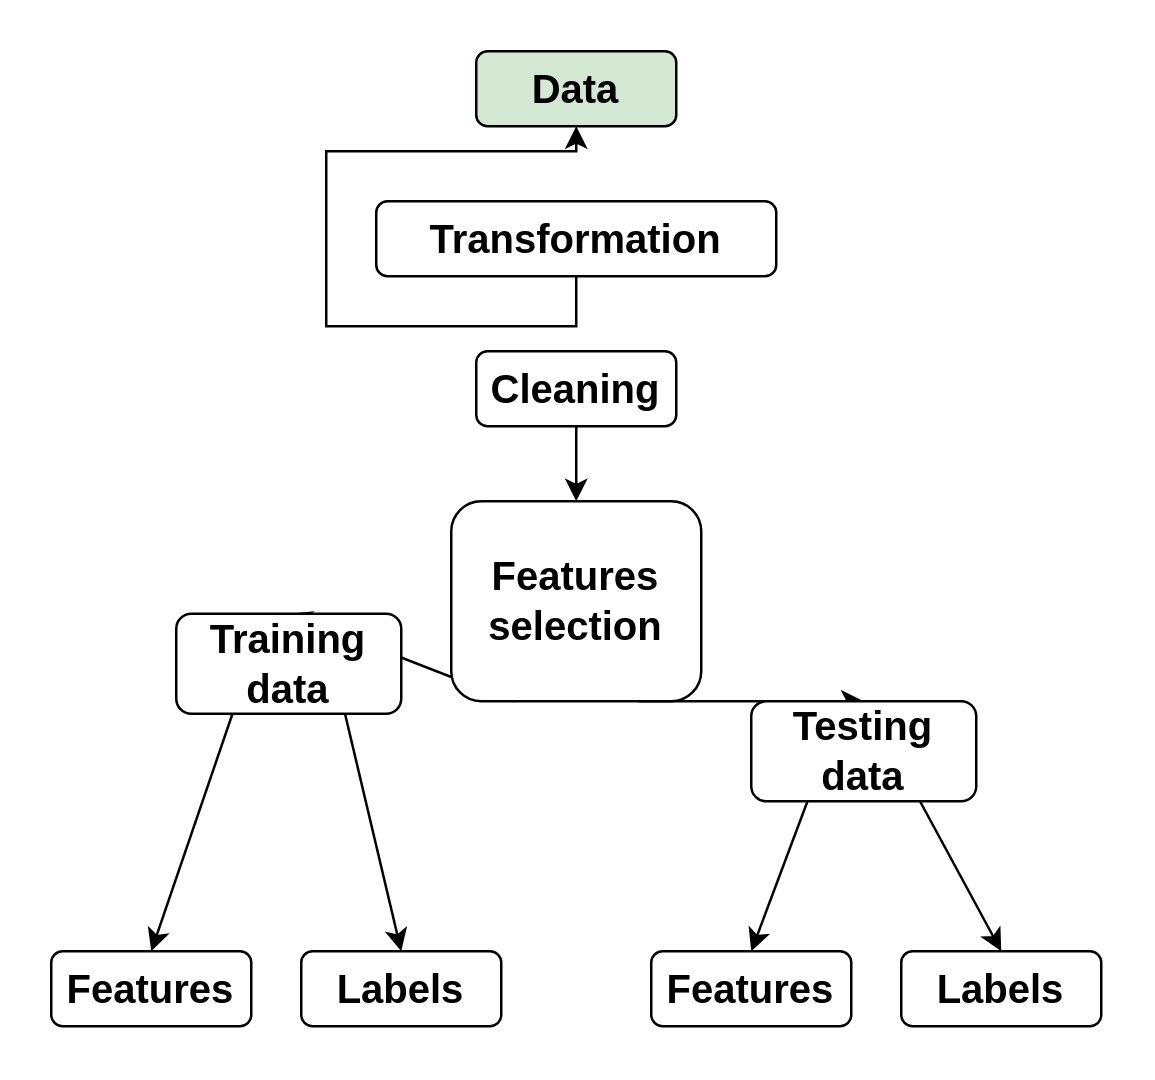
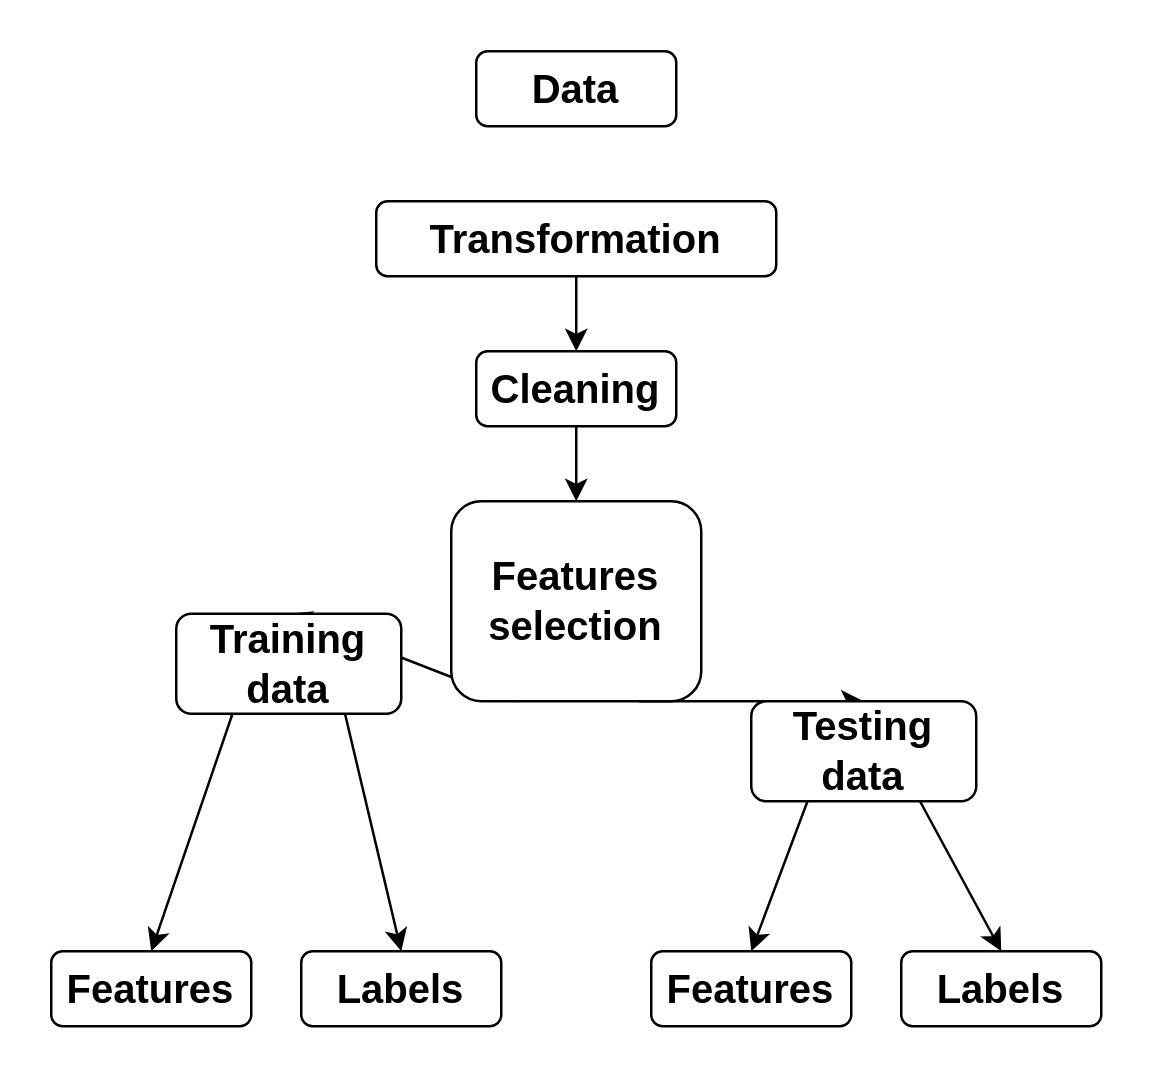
(576, 89) -> (576, 89)
(326, 236) -> (576, 329)
